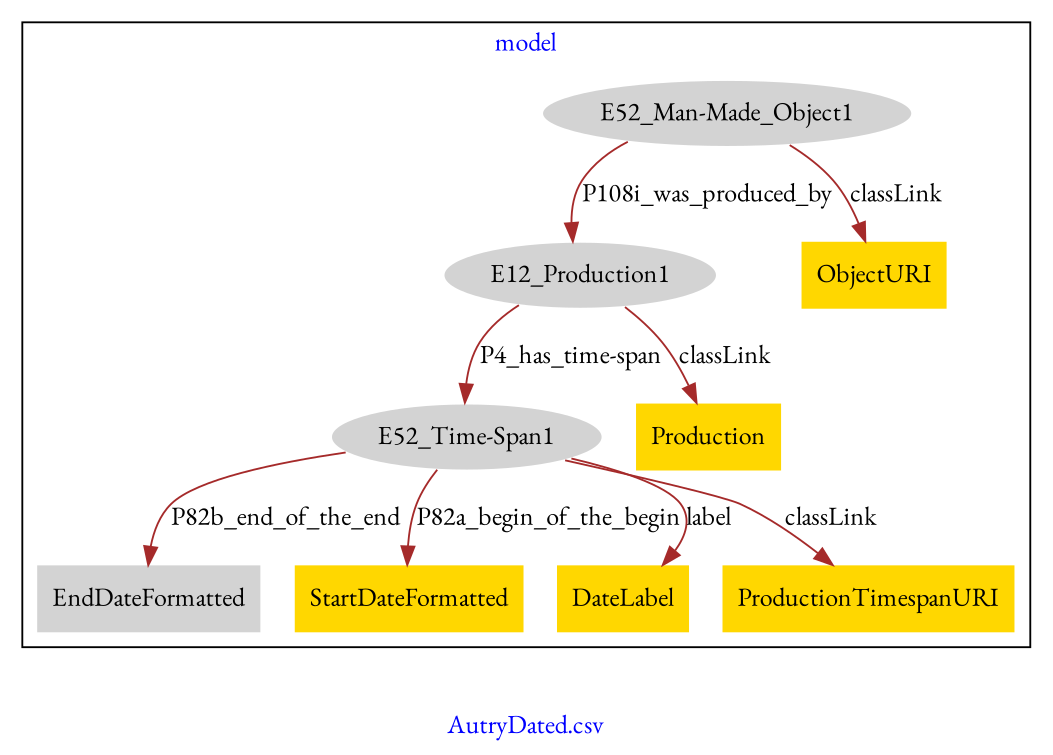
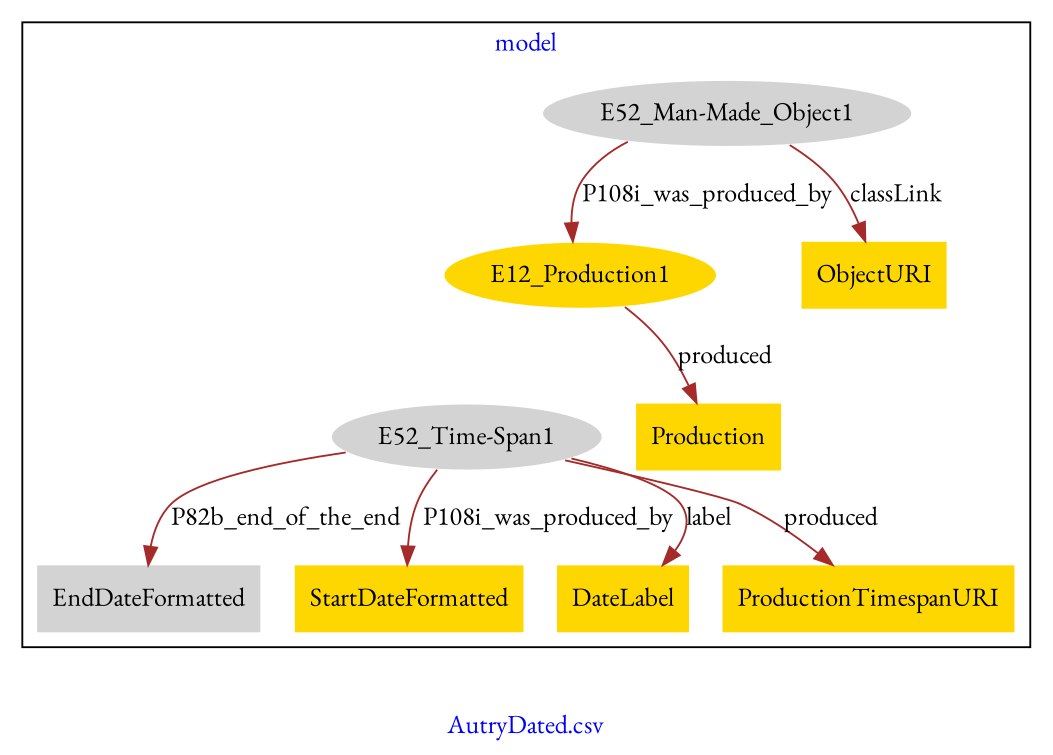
(580, 275) -> (580, 275)
(483, 338) -> none
(725, 356) -> (725, 356)
(549, 518) -> (549, 518)
(831, 518) -> (831, 518)
